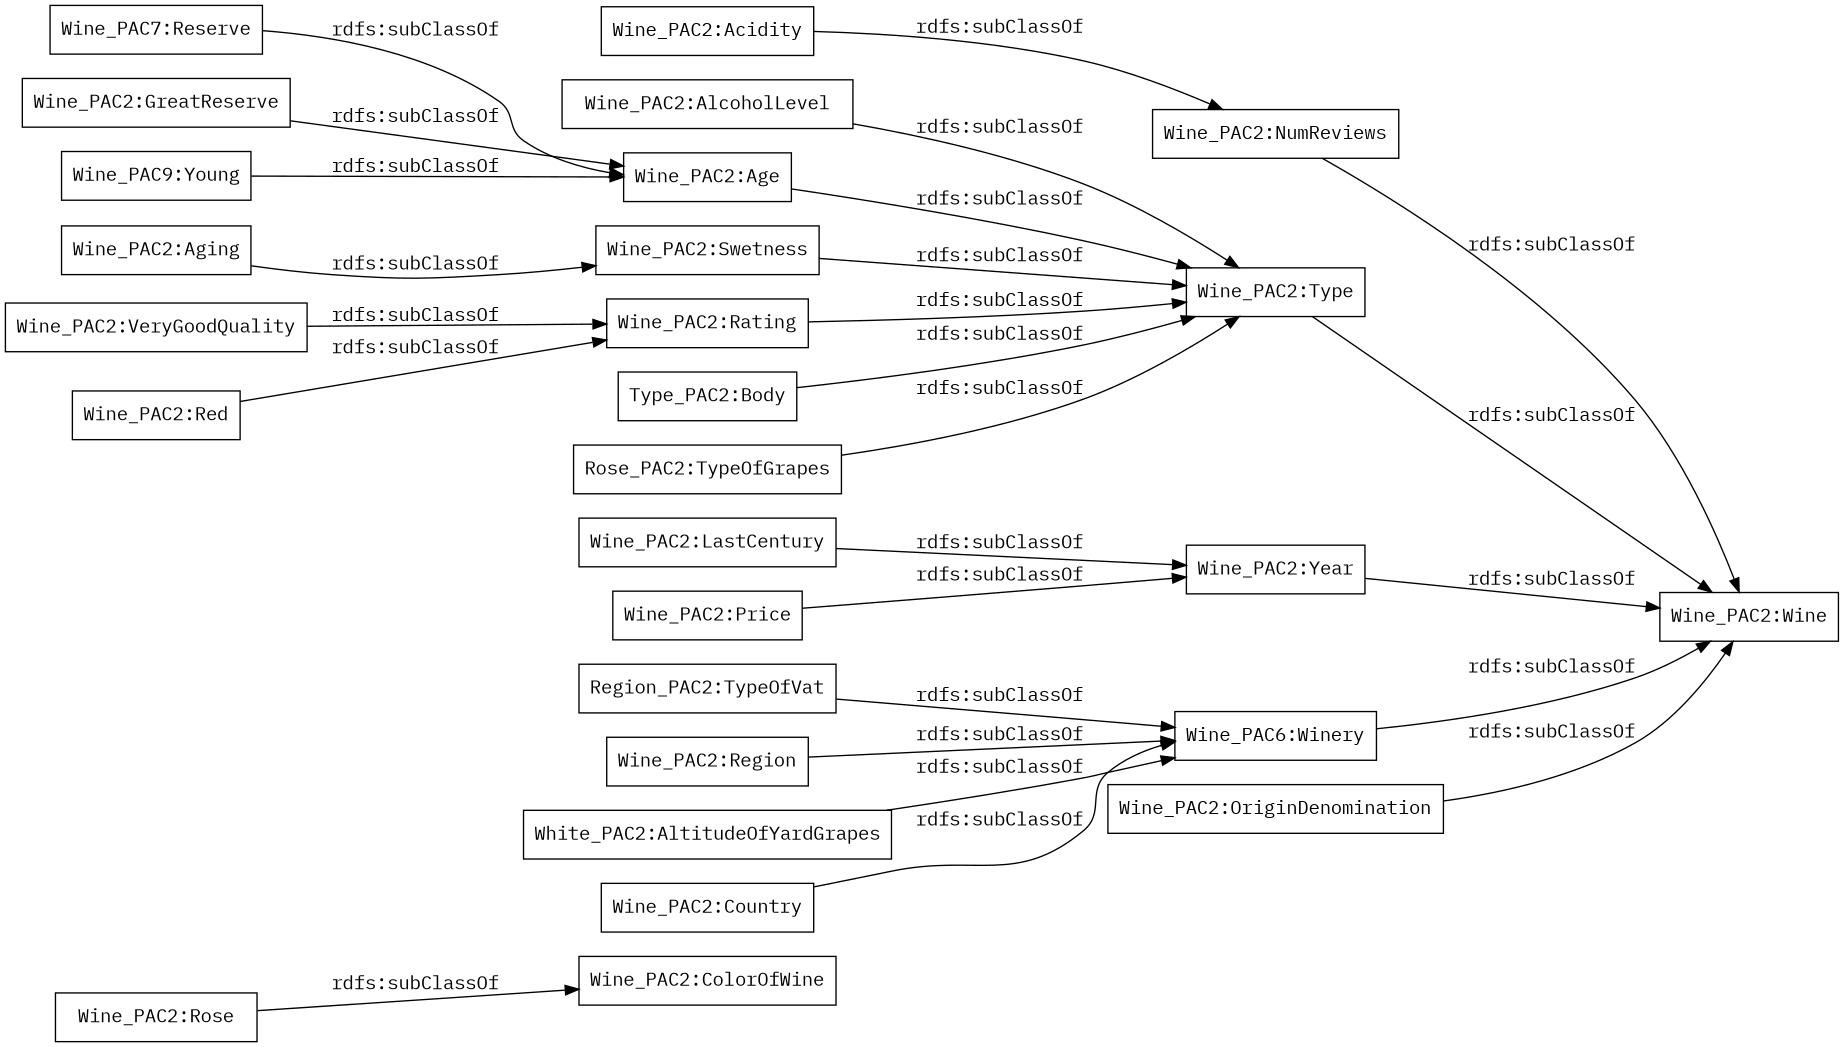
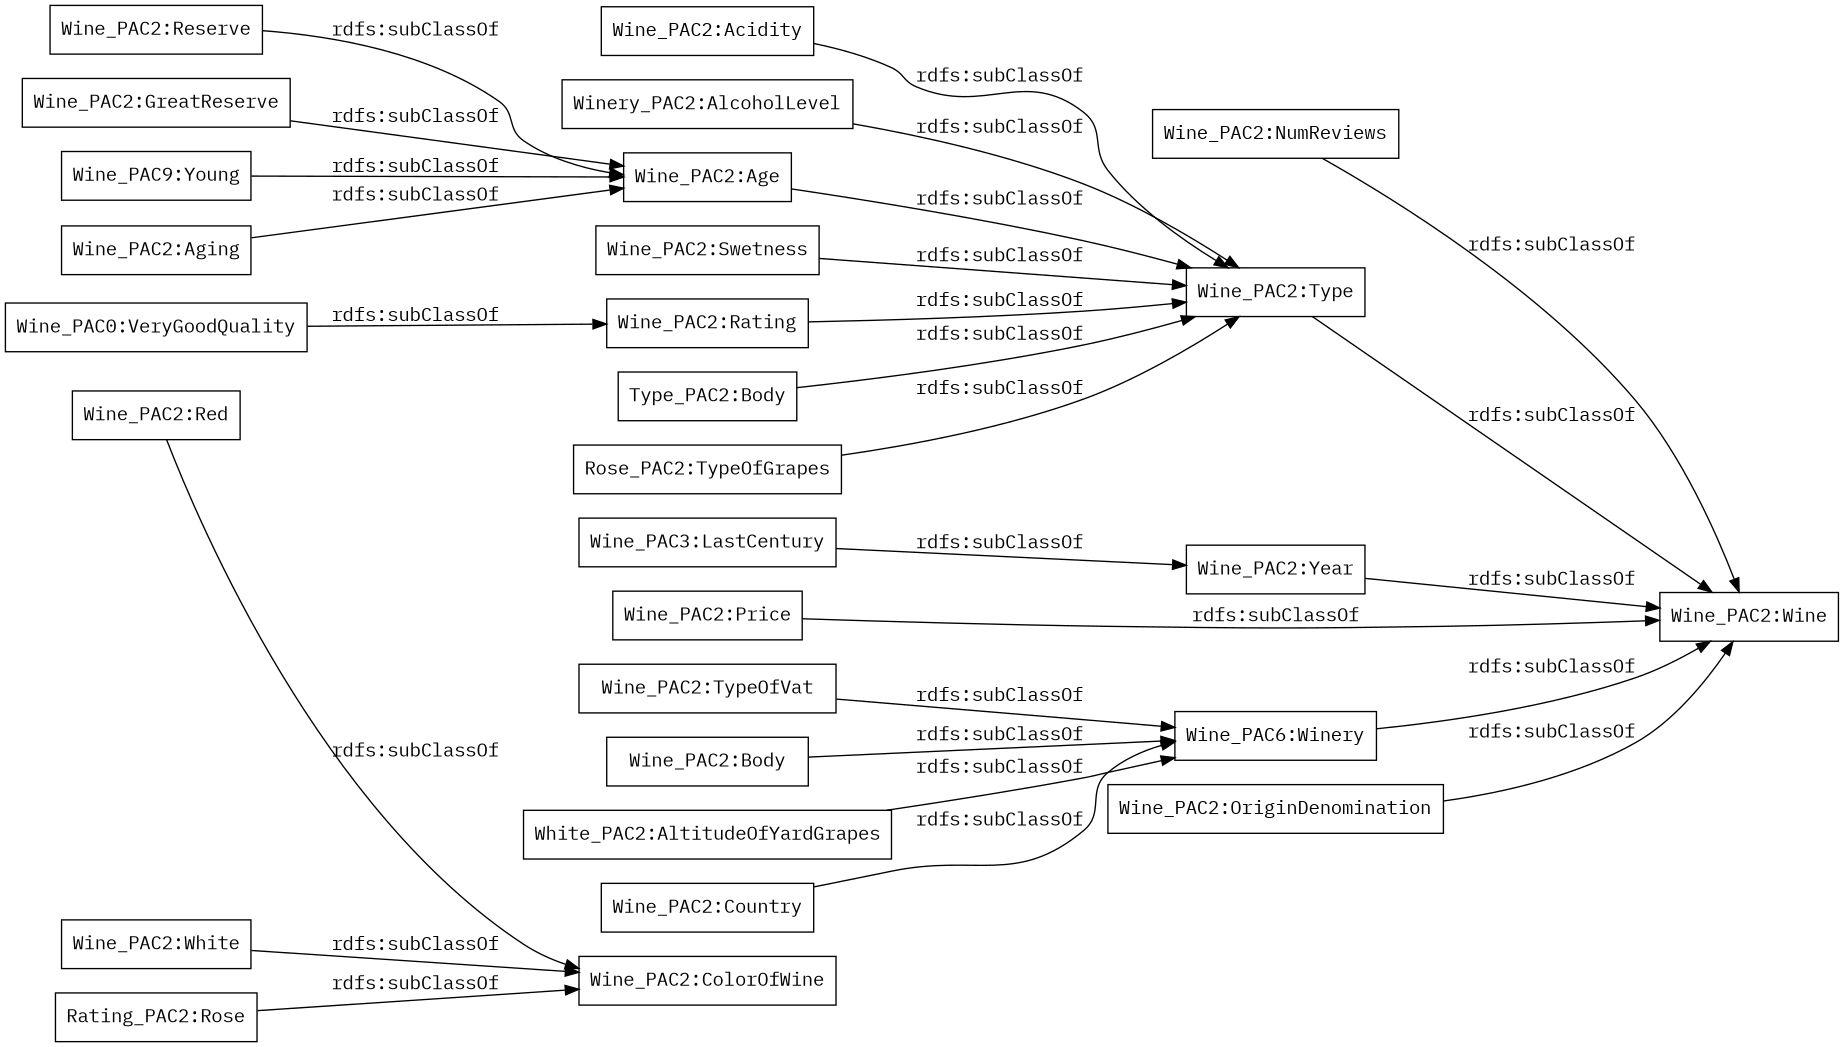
(156, 30) -> (156, 30)
(1016, 48) -> (1048, 95)
(708, 104) -> (708, 104)
(417, 278) -> (431, 214)
(156, 327) -> (156, 327)
(416, 372) -> (323, 737)
(708, 542) -> (708, 542)
(987, 594) -> (1224, 628)
(708, 689) -> (708, 689)
(708, 762) -> (708, 762)
none -> (156, 944)
(156, 1017) -> (156, 1017)
